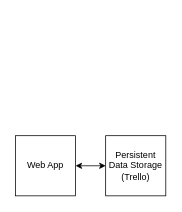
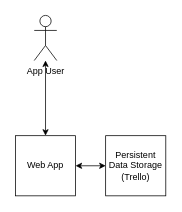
none -> (45, 38)
none -> (45, 98)
